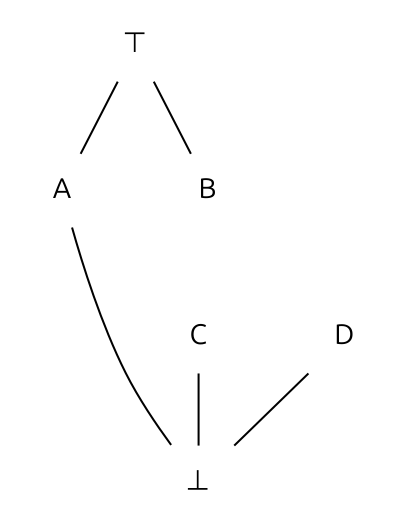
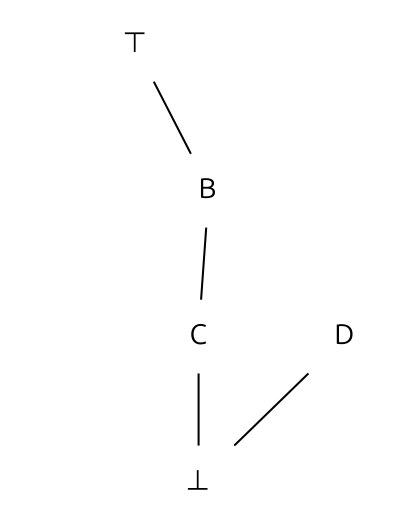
(63, 190) -> none
none -> (204, 264)
